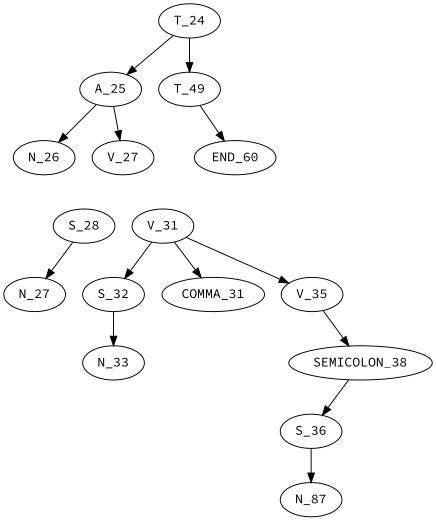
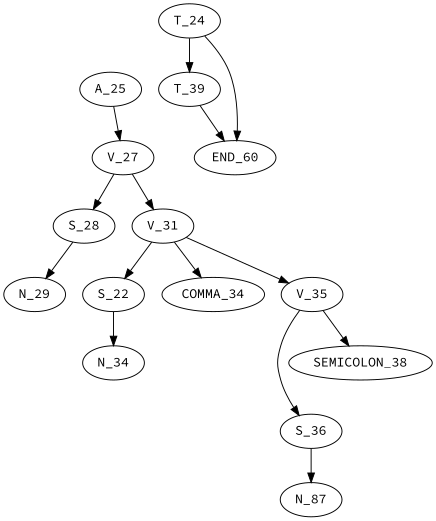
(154, 52) -> (232, 80)
(190, 89) -> (190, 89)
(44, 158) -> none
none -> (106, 188)
none -> (140, 188)
(35, 294) -> (35, 294)
(114, 294) -> (114, 294)
(213, 294) -> (213, 294)
(114, 363) -> (114, 363)
(338, 394) -> (278, 358)
